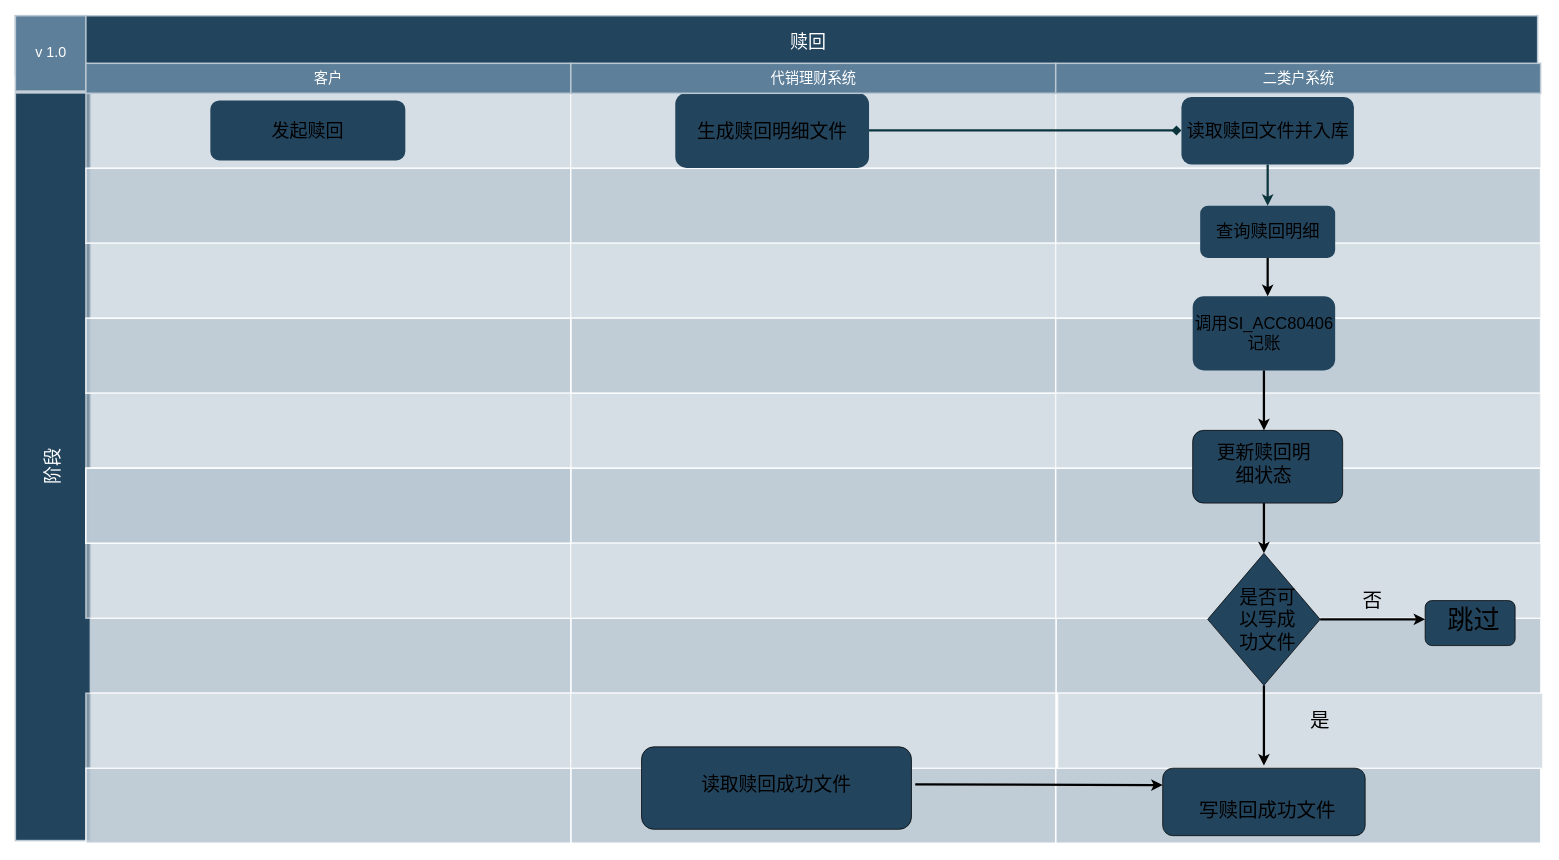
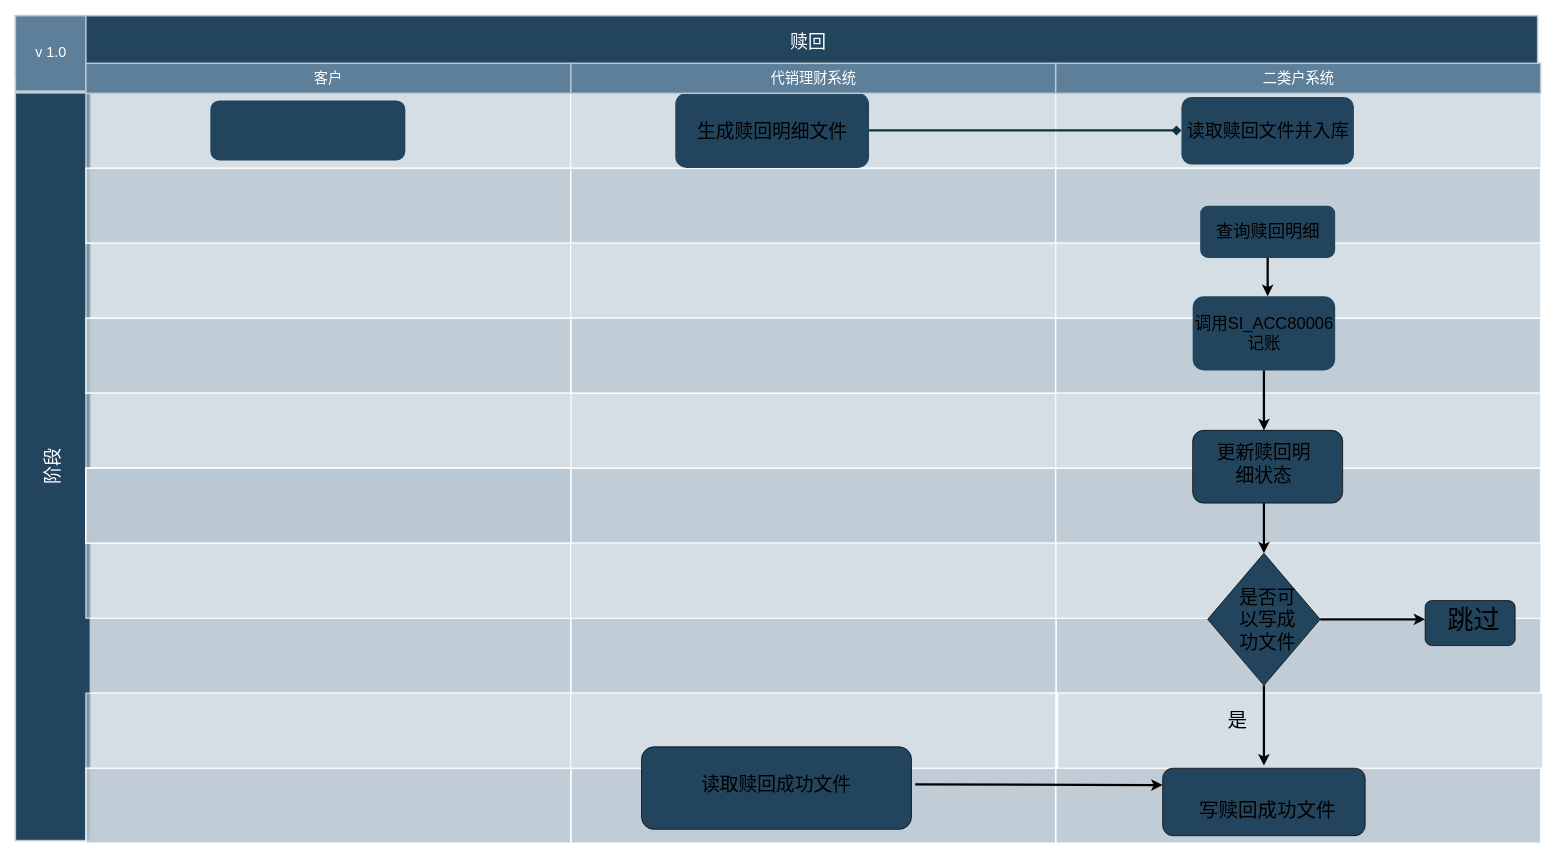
(308, 131) -> none
(1268, 179) -> none
(1265, 333) -> (1265, 333)
(1373, 600) -> none
(1320, 720) -> (1238, 720)
